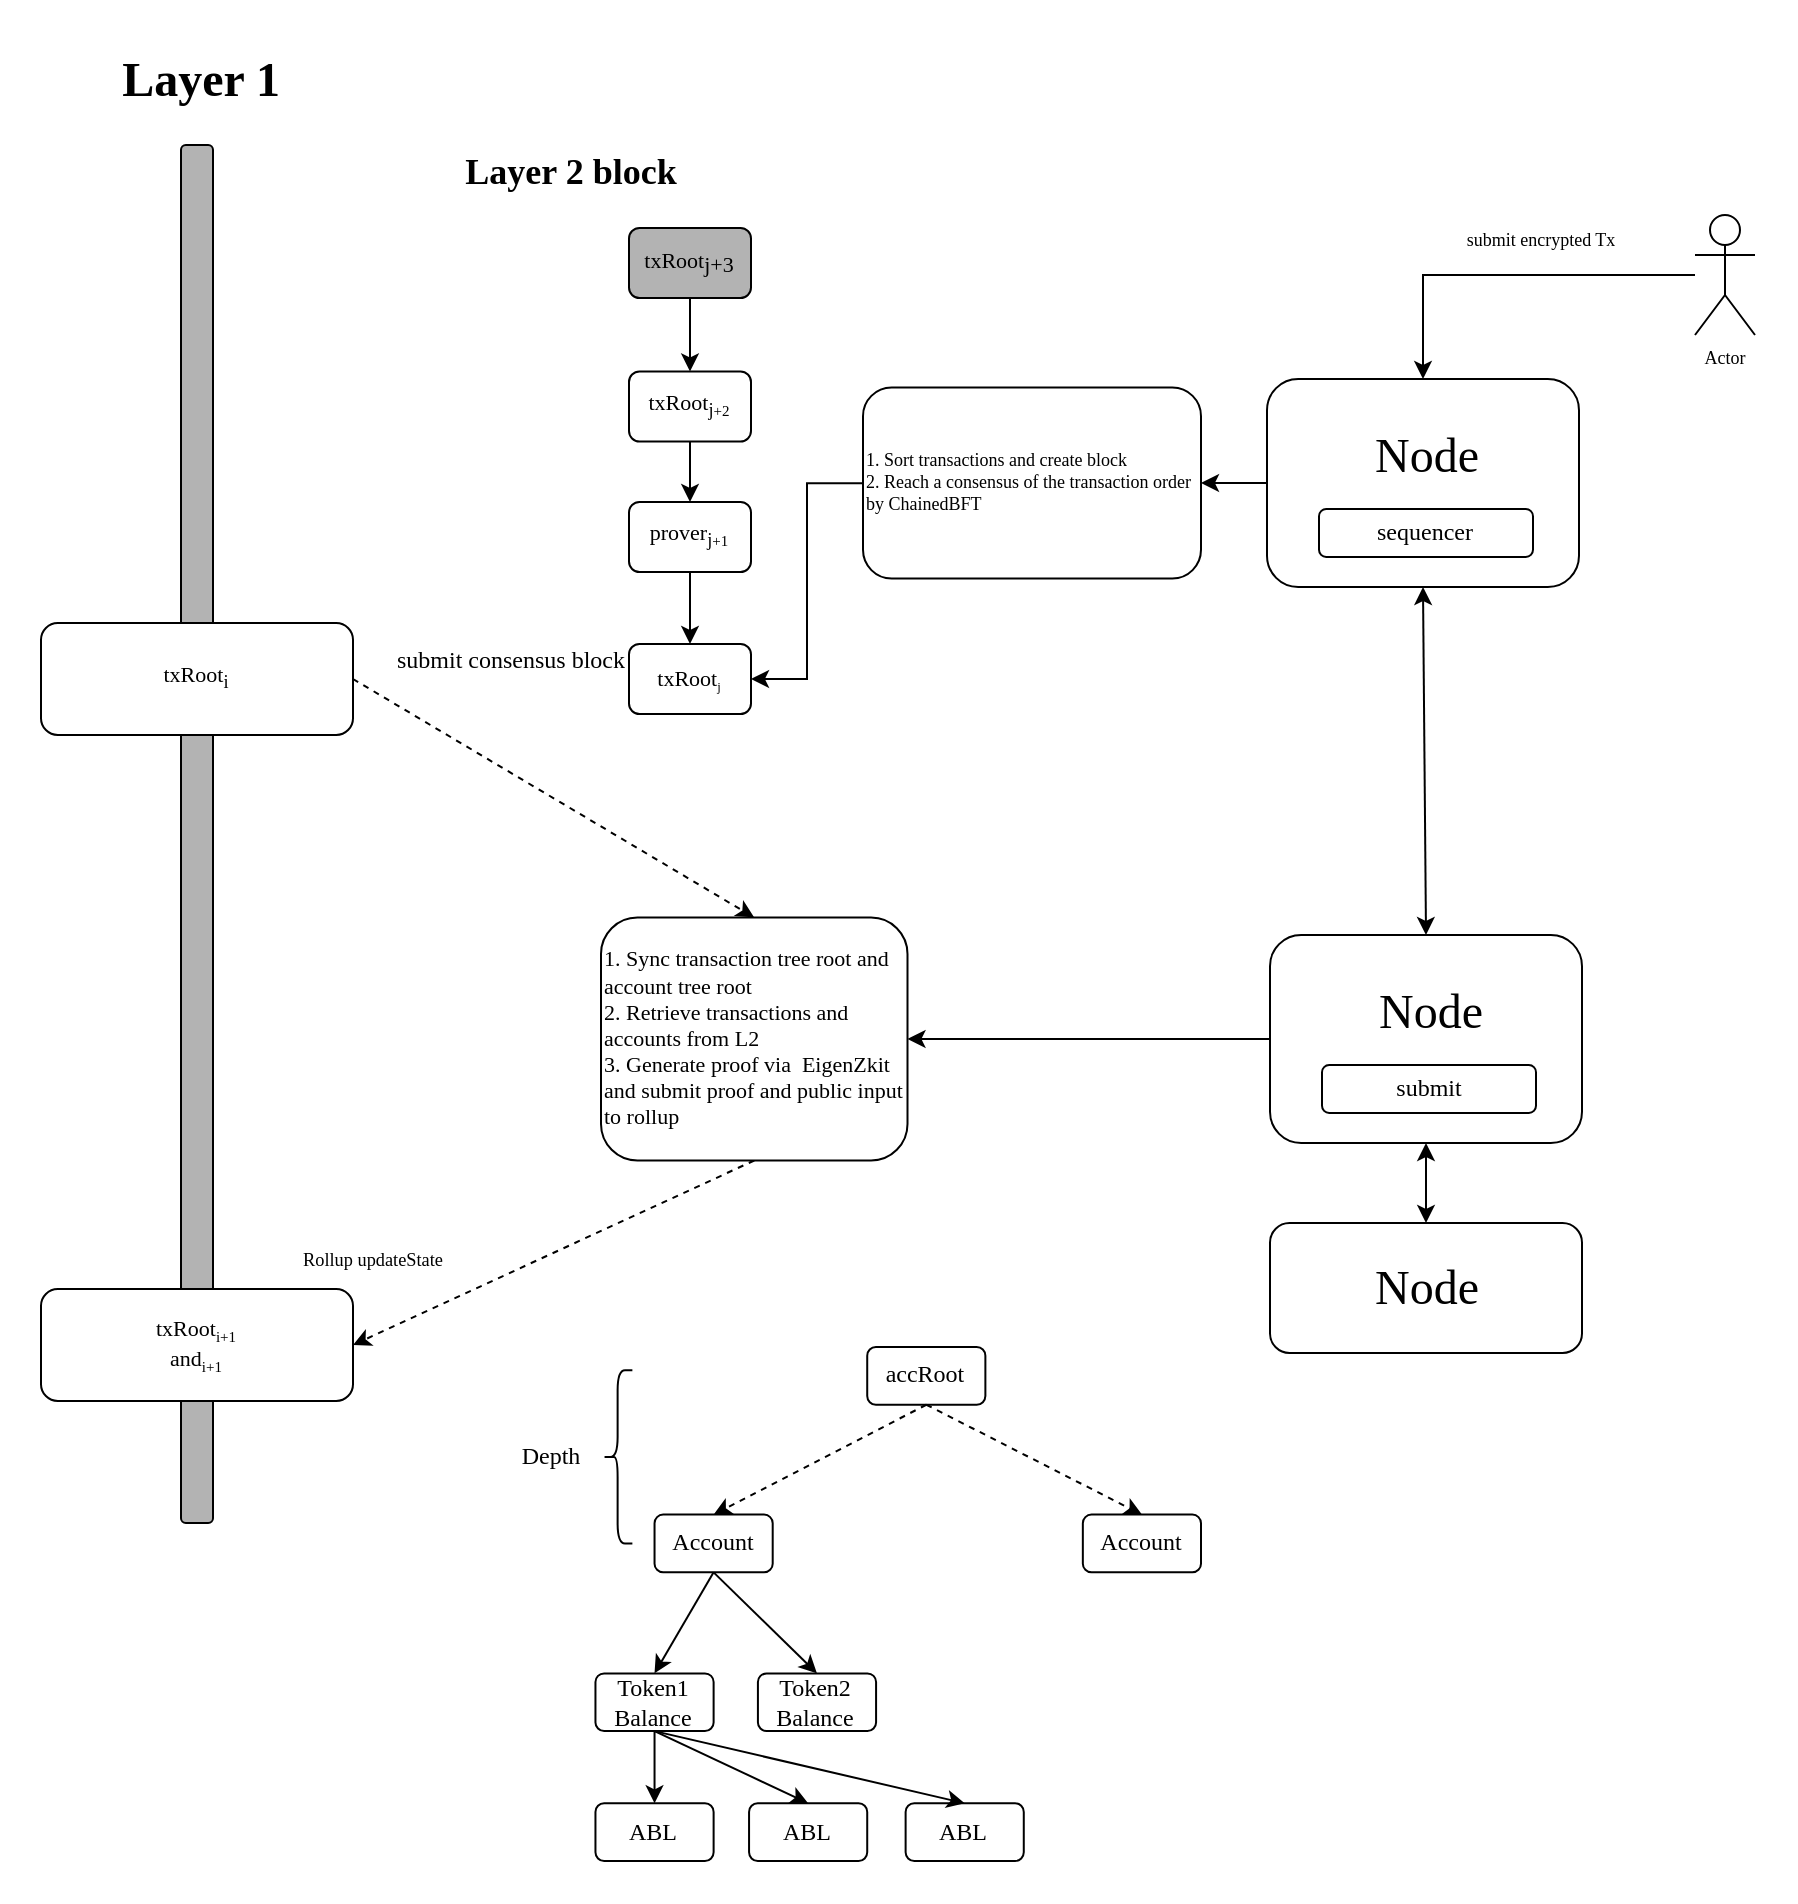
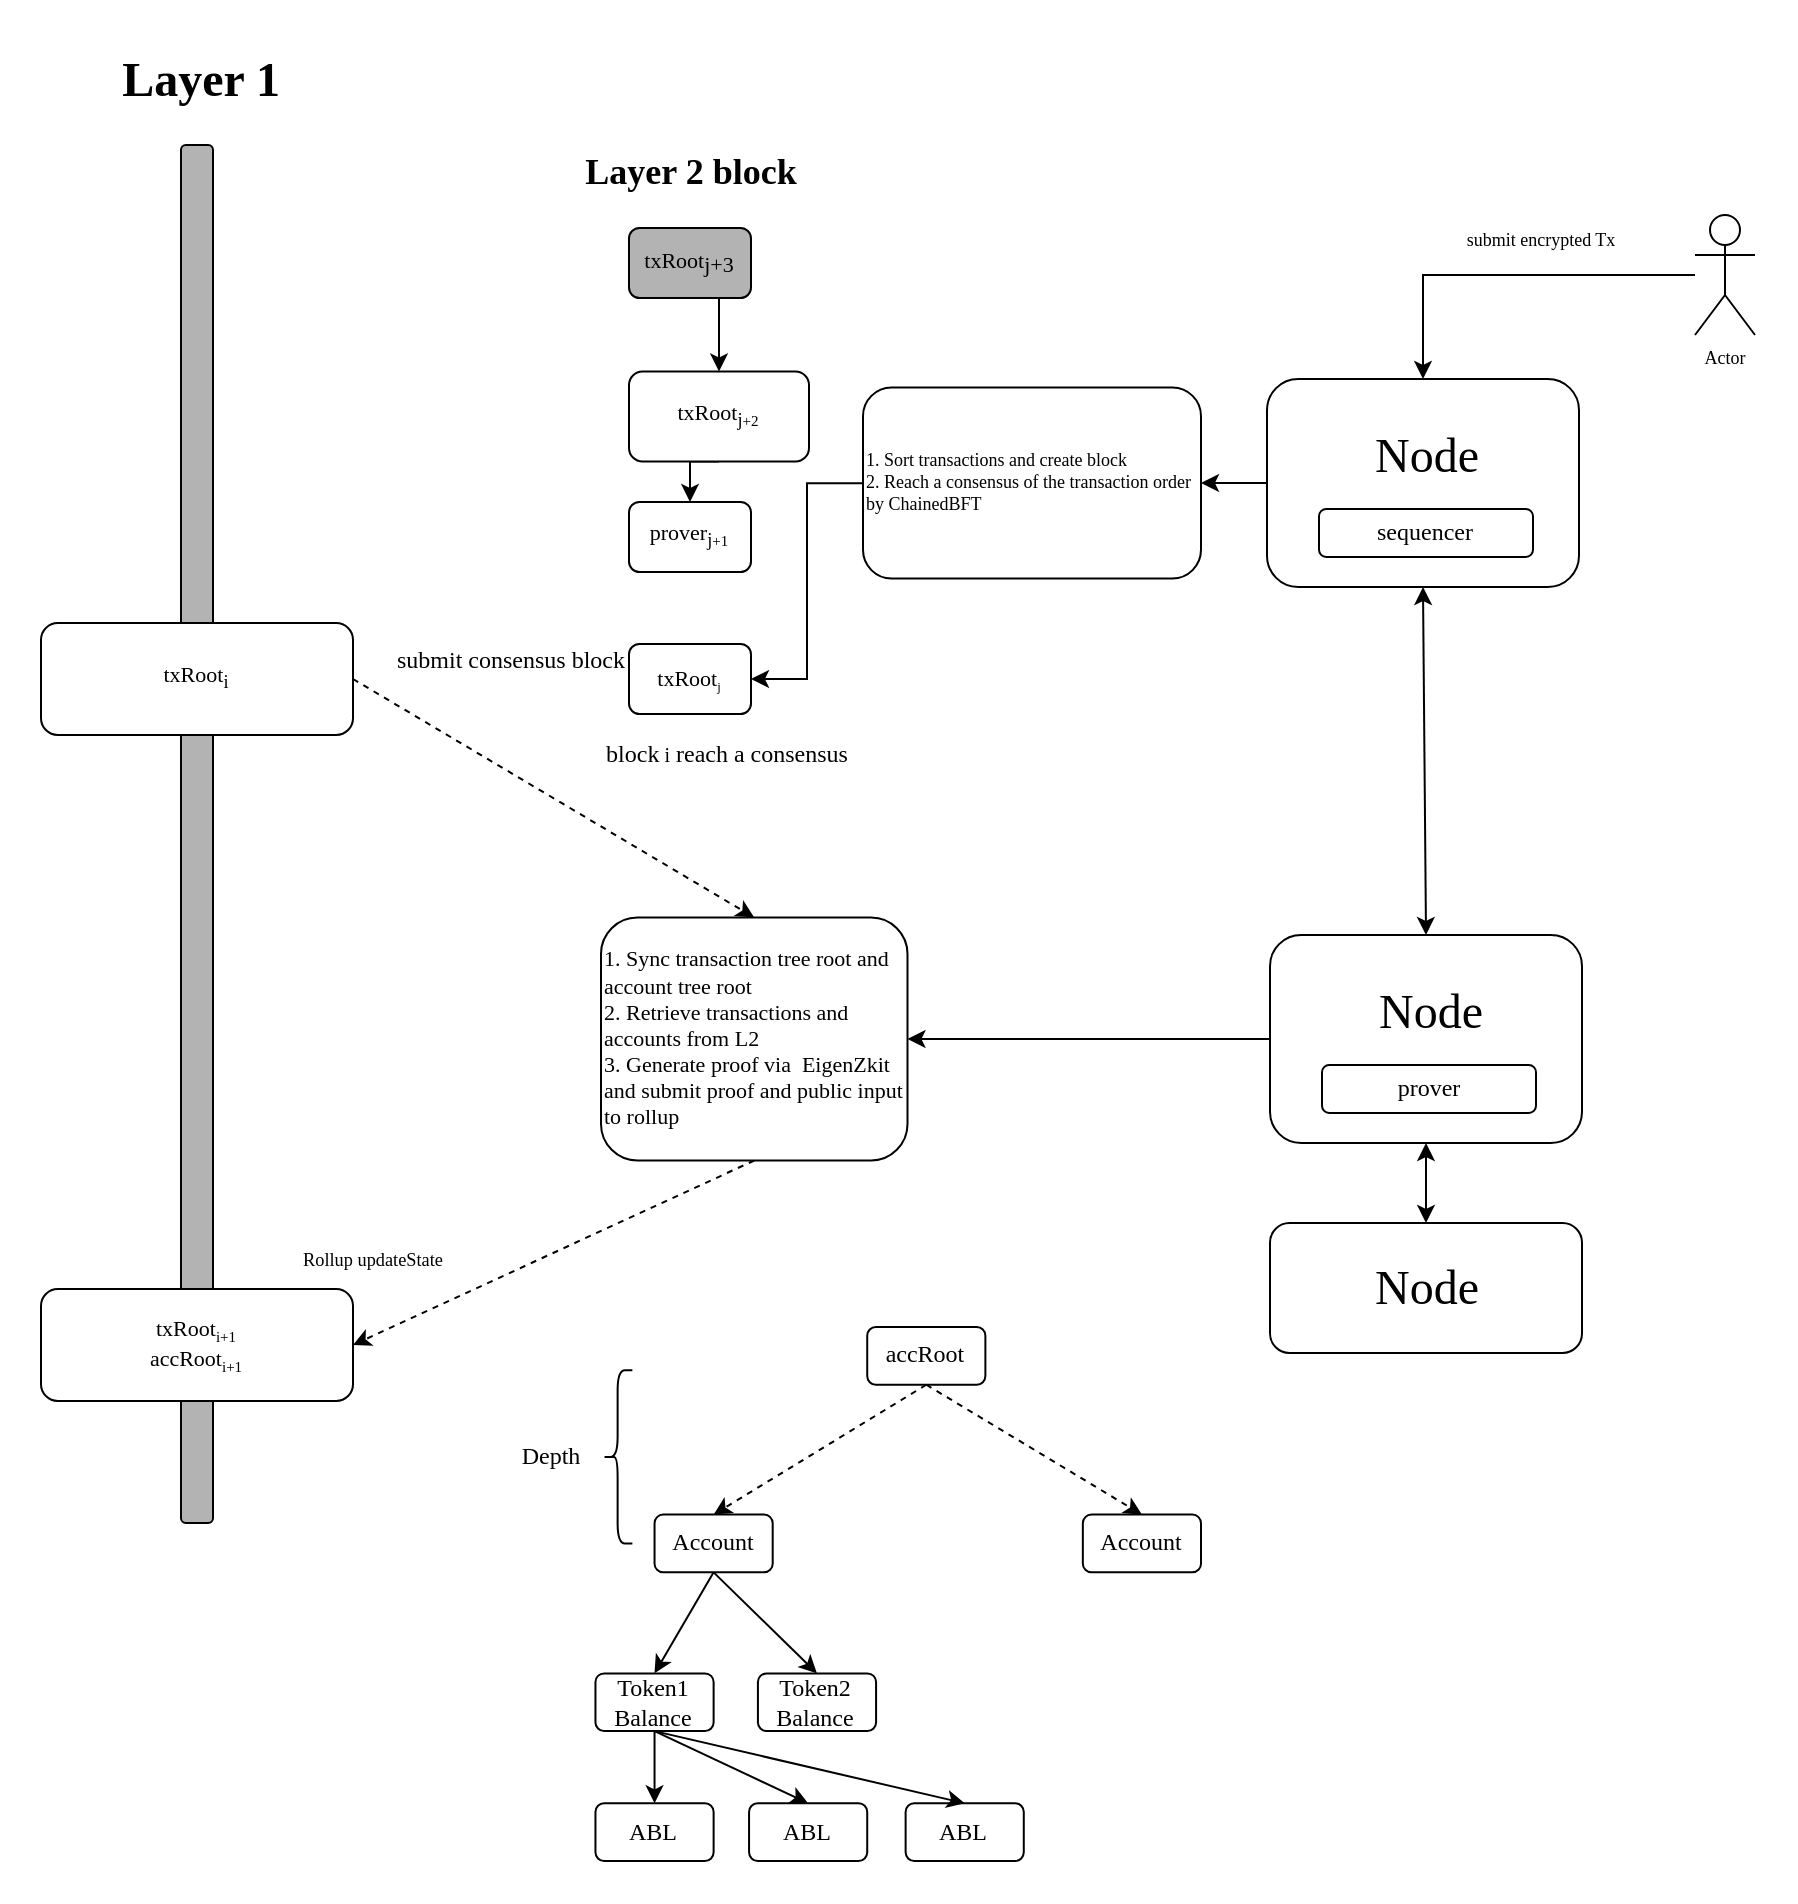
(571, 172) -> (691, 172)
(690, 407) -> (719, 417)
(690, 601) -> none
none -> (726, 754)
(1430, 1089) -> (1430, 1089)
(197, 1345) -> (197, 1345)
(926, 1376) -> (926, 1356)
